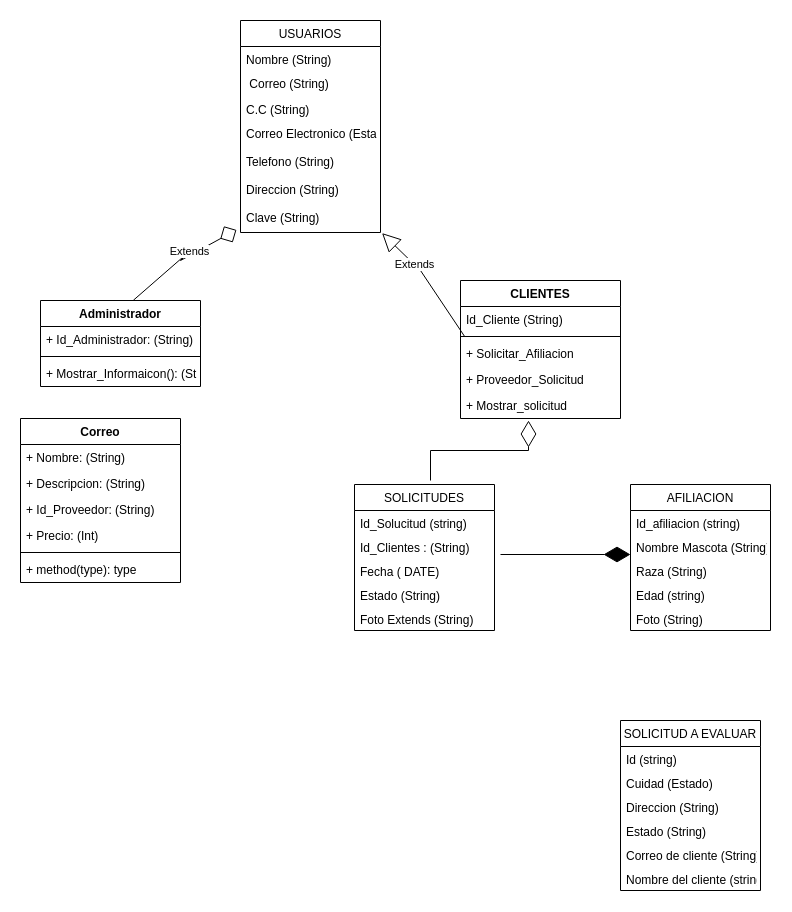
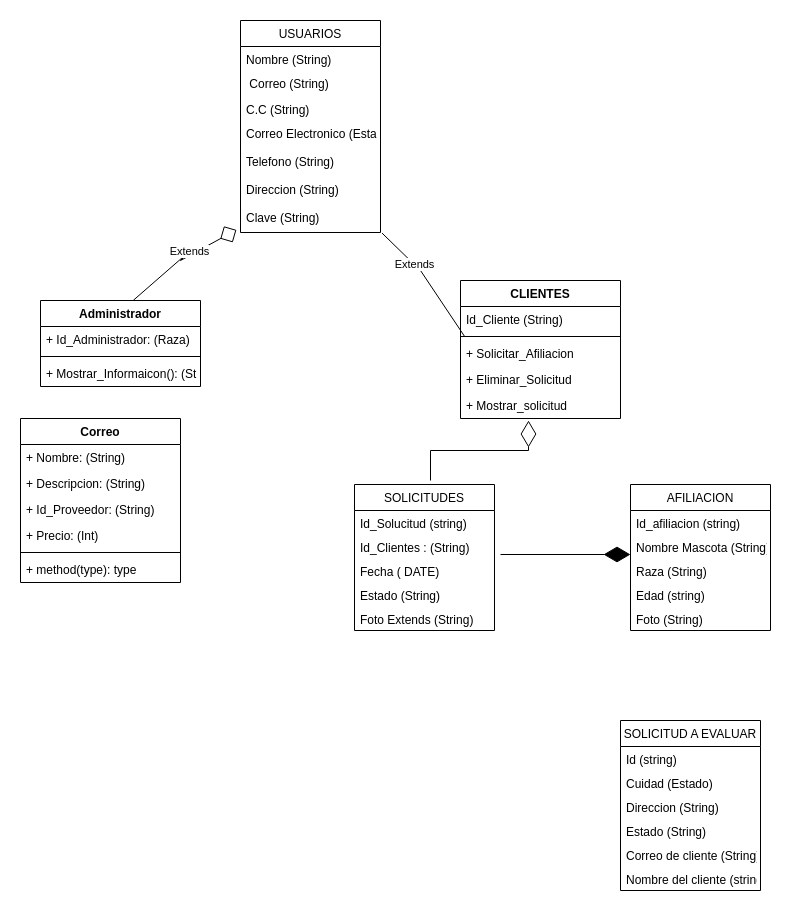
(396, 246) -> (389, 240)
(131, 340) -> (126, 340)
(530, 380) -> (522, 380)
